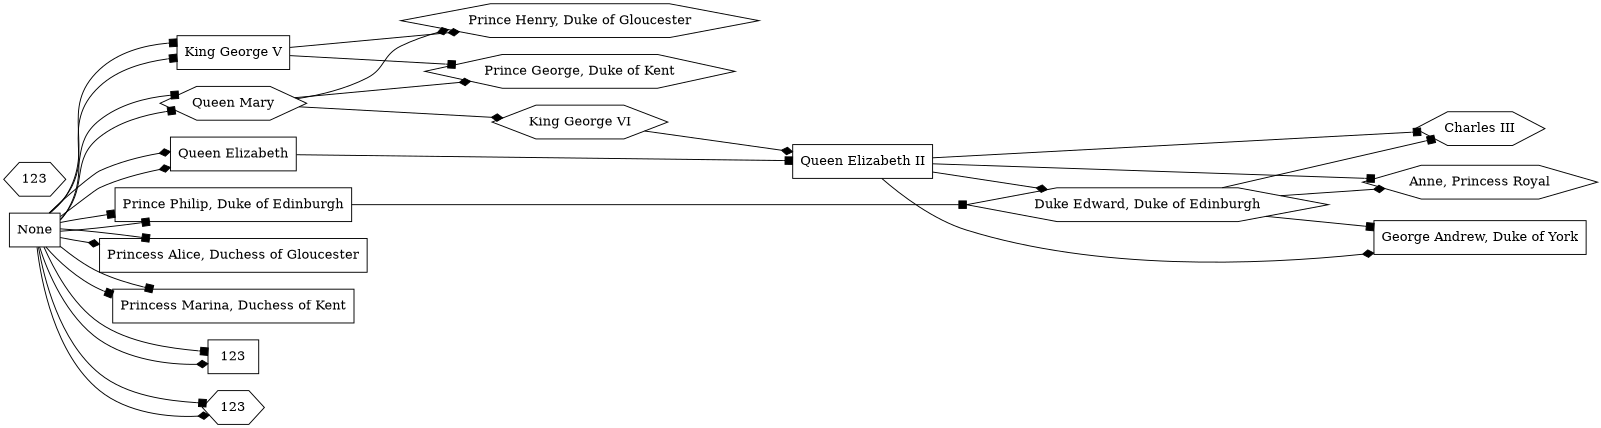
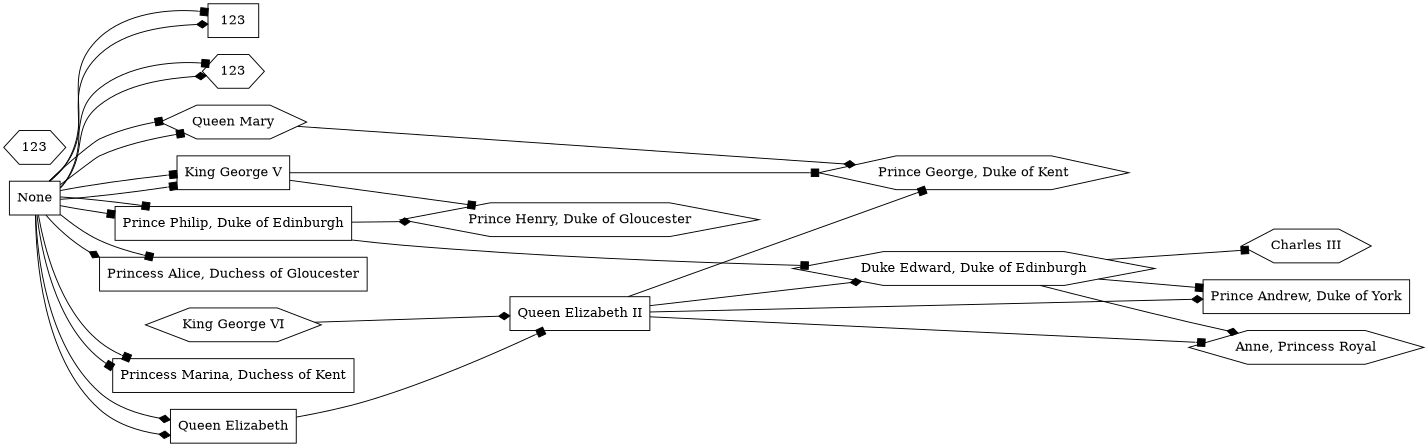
(369, 40) -> (378, 192)
(372, 75) -> (375, 222)
(395, 112) -> none
(1172, 145) -> (772, 245)
(1480, 238) -> (1306, 297)
